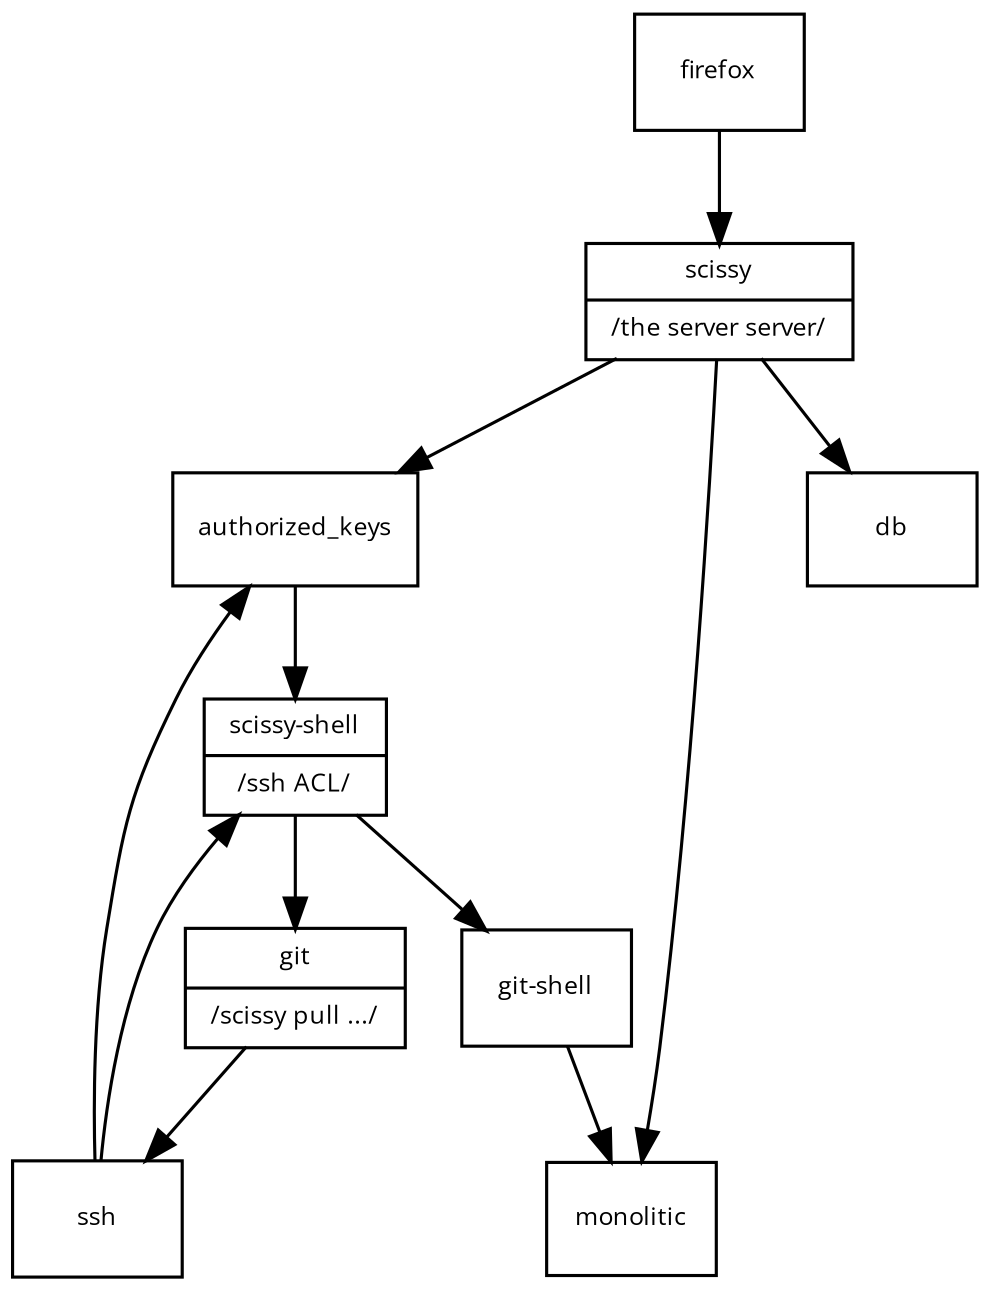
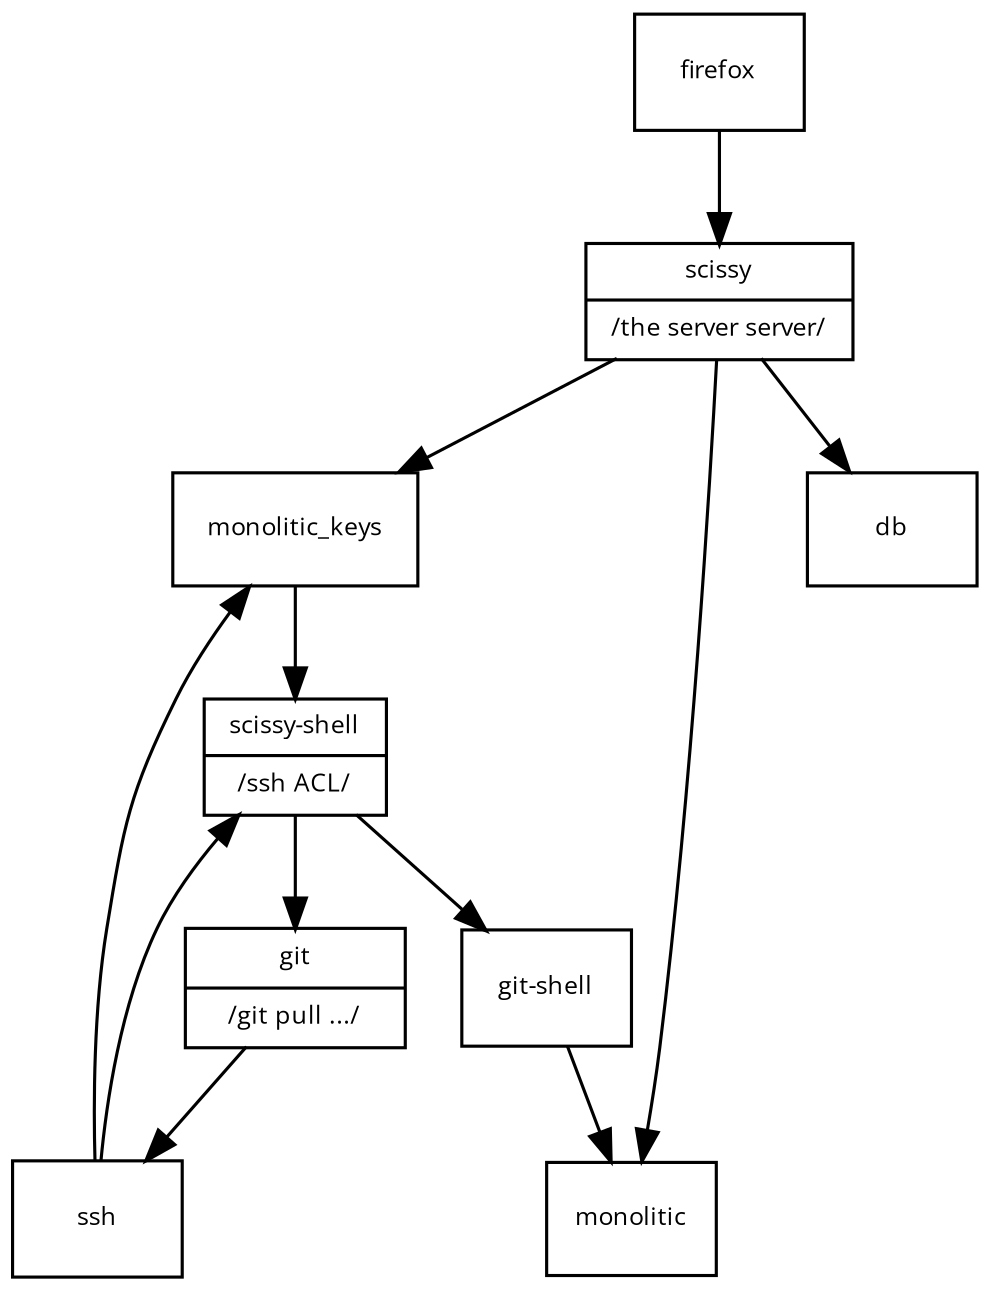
(295, 529) -> (295, 529)
(295, 1016) -> (295, 1016)
